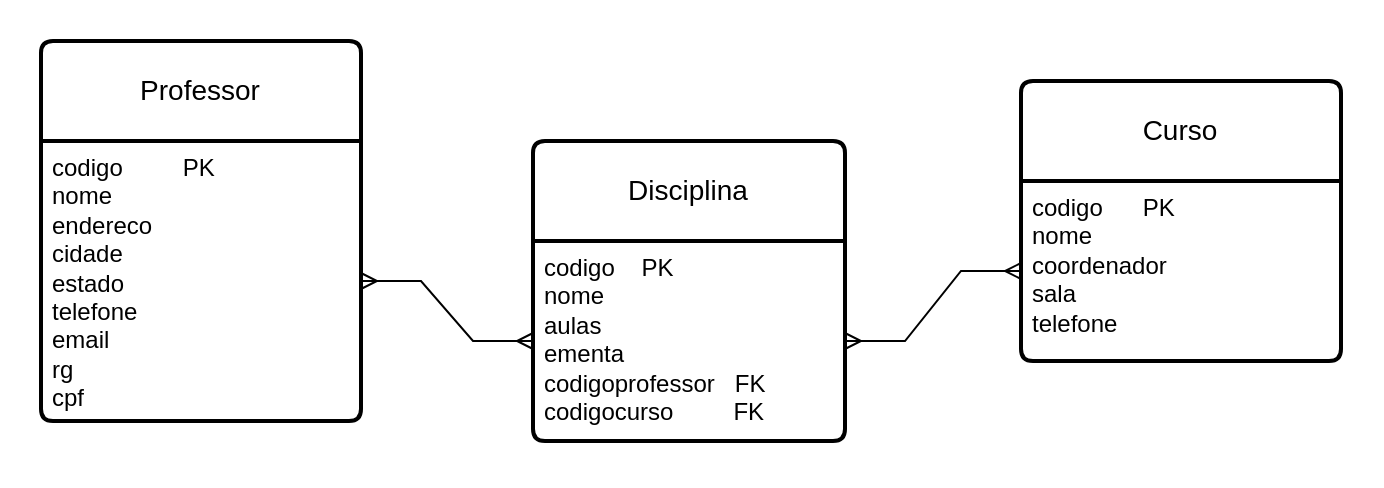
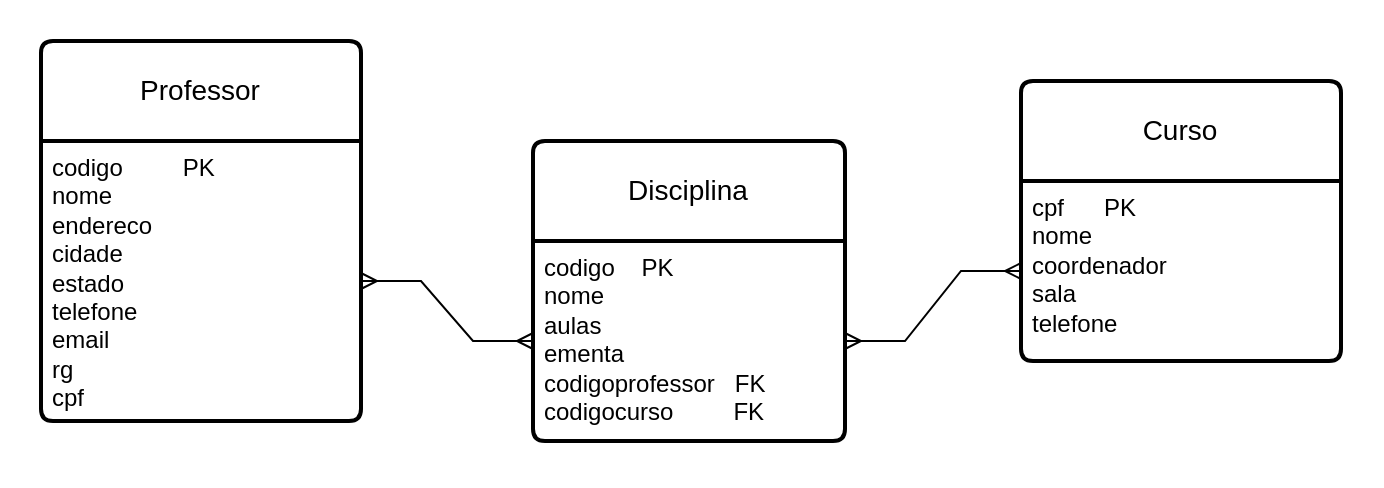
(1115, 267) -> (1107, 267)
